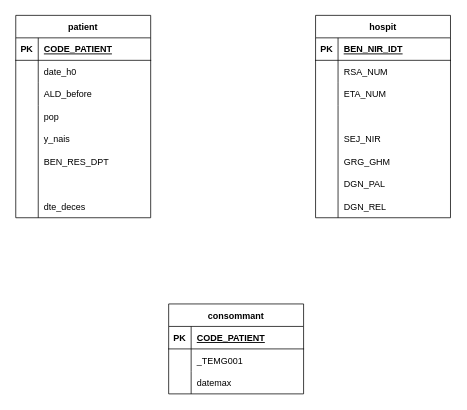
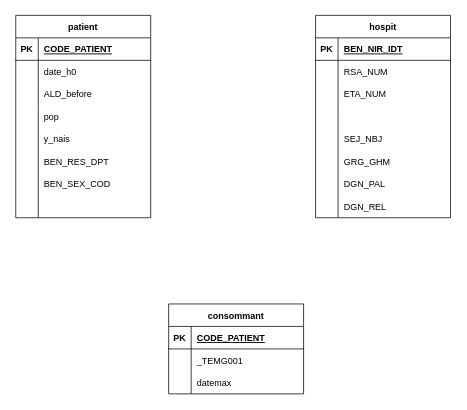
(361, 140) -> (361, 140)
none -> (94, 184)
(94, 207) -> none
